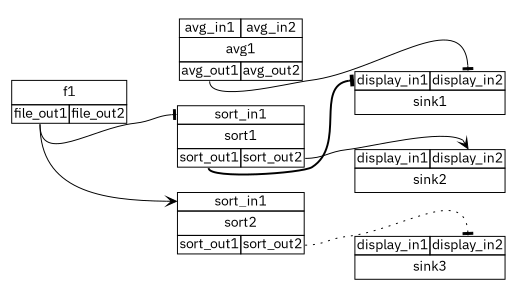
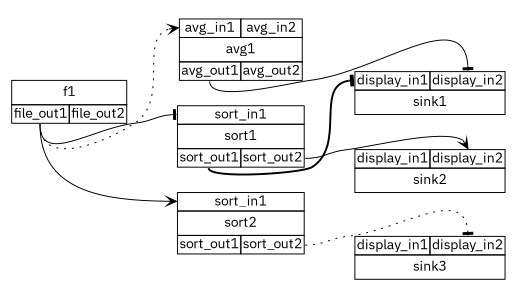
none -> (116, 134)
